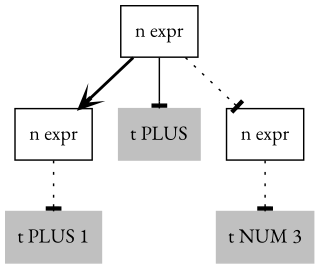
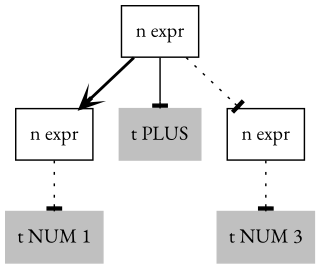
(54, 237) -> (54, 237)
